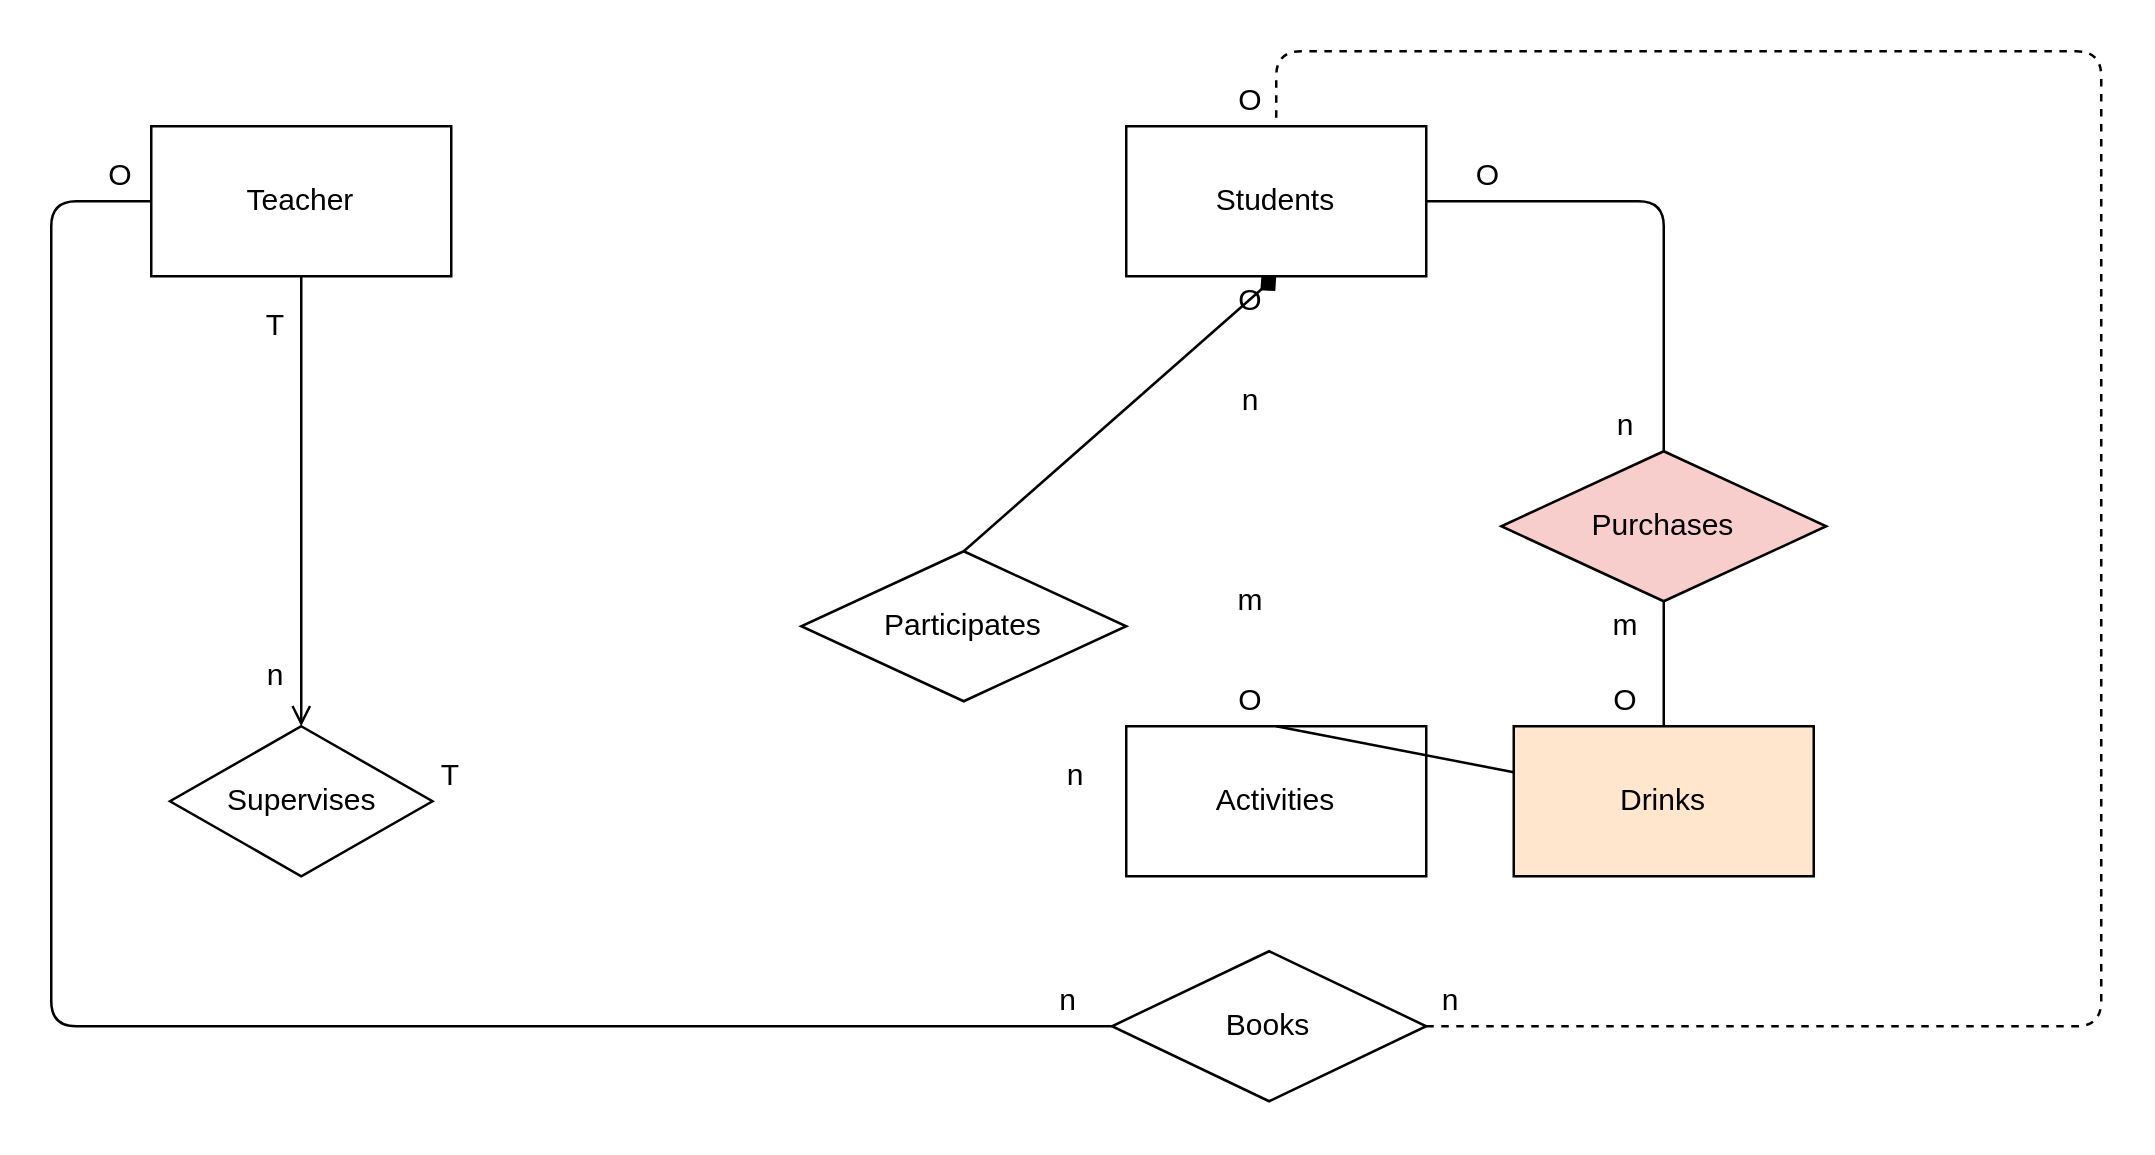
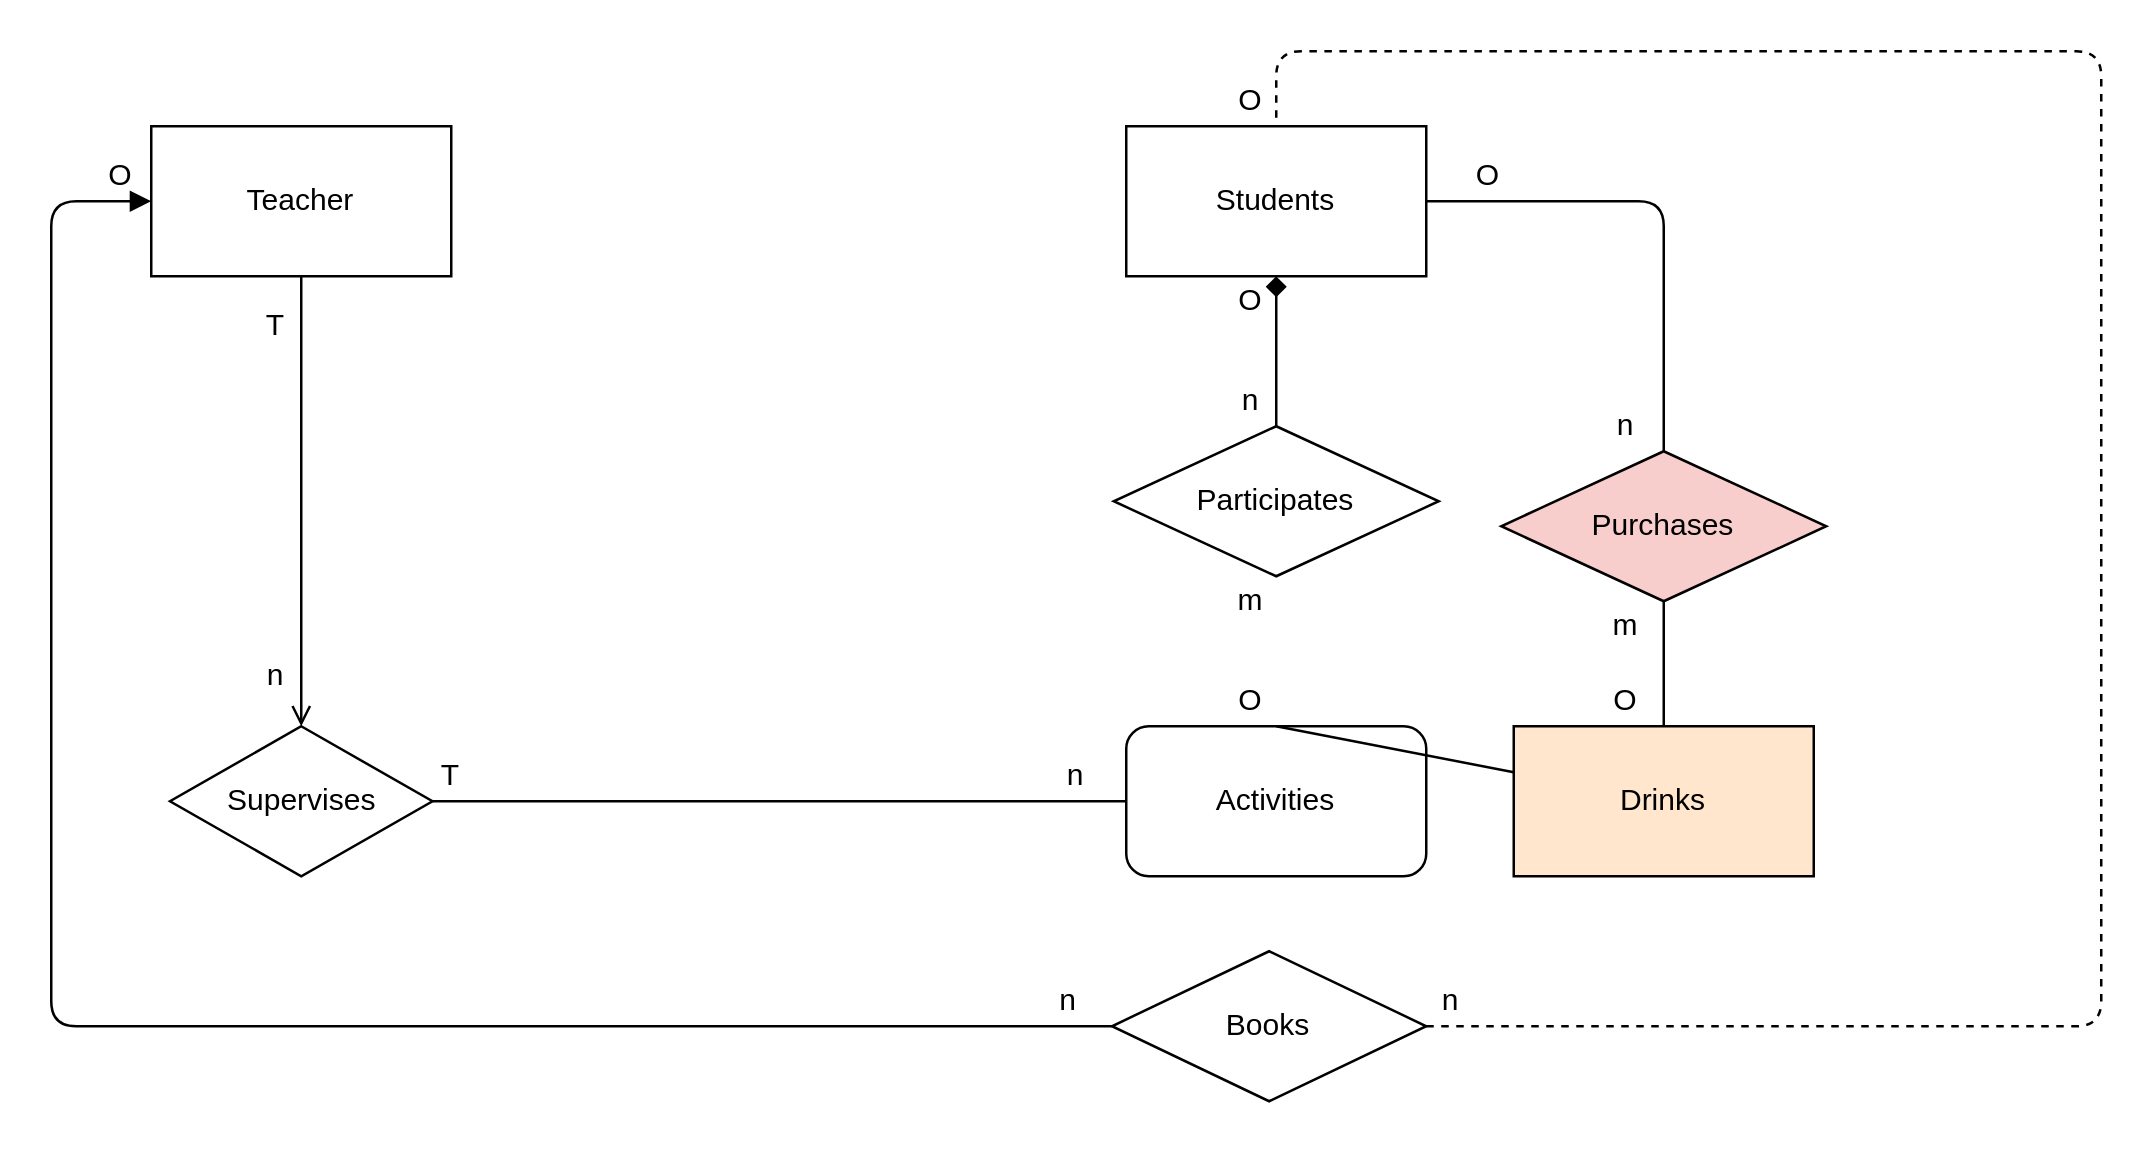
(138, 201) -> (129, 201)
(964, 626) -> (1276, 501)
none -> (779, 801)
(1276, 801) -> (1276, 801)
